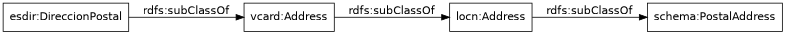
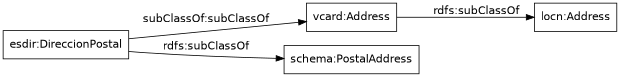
(186, 11) -> (206, 19)
(586, 17) -> (202, 56)
